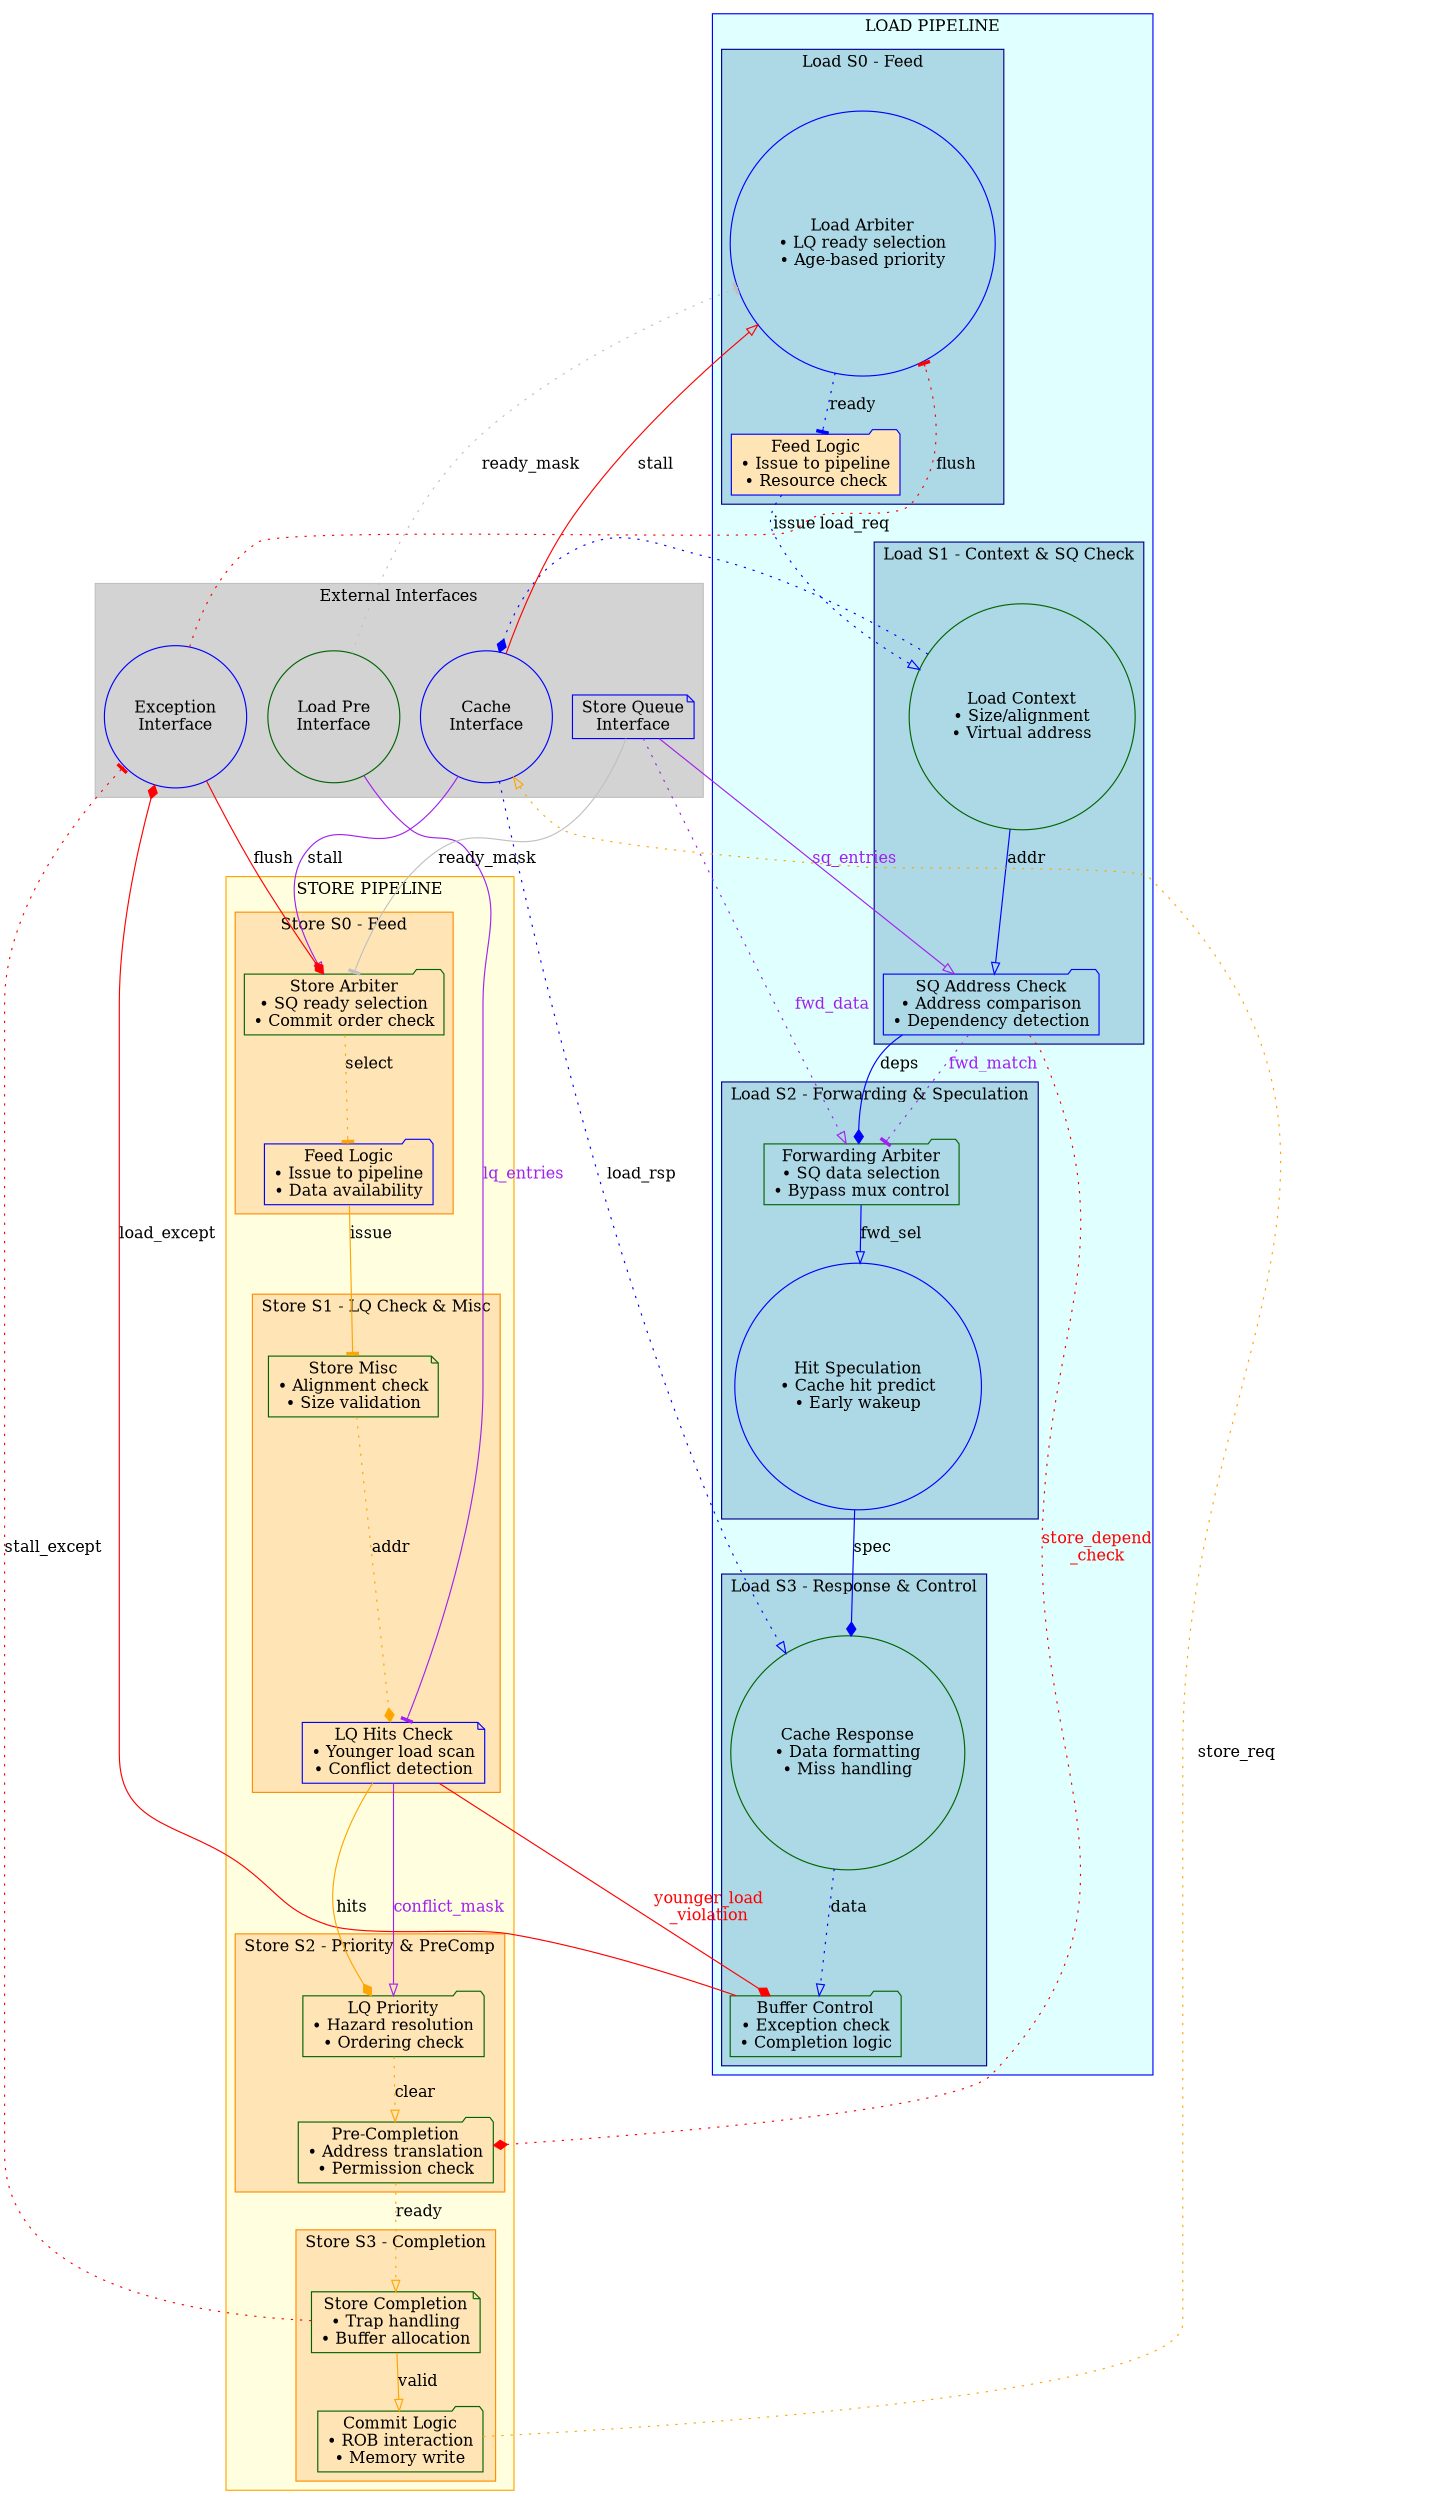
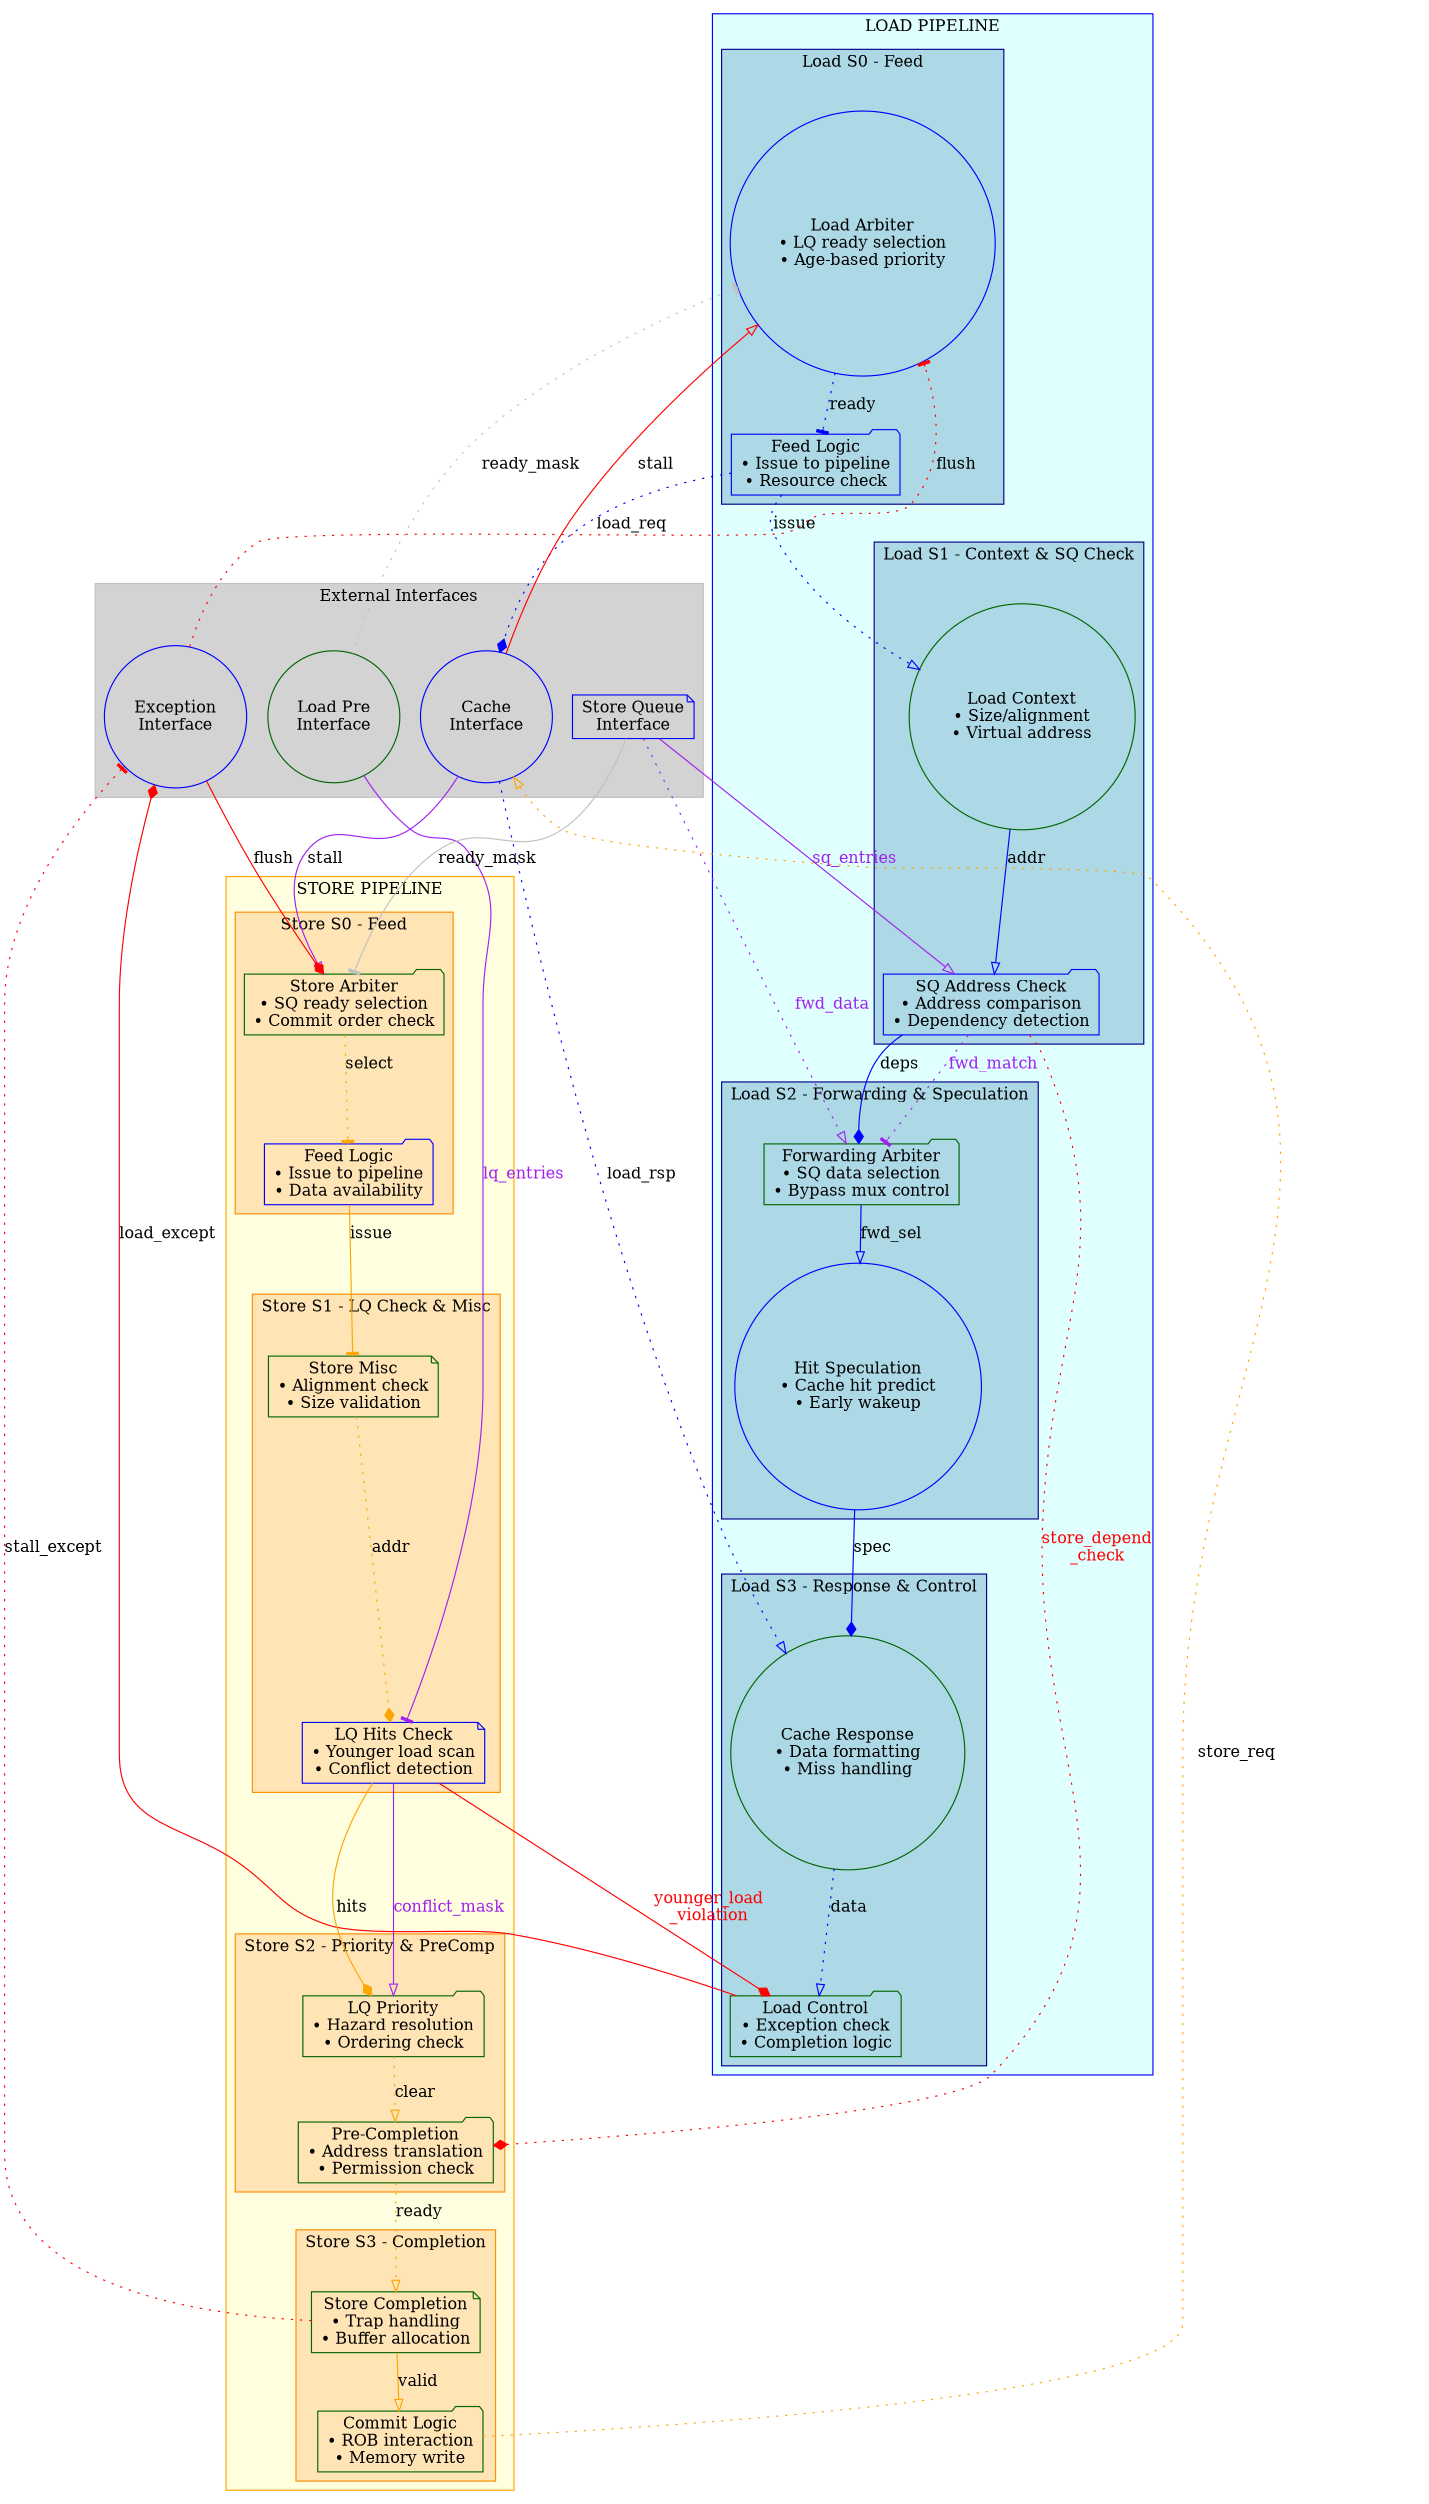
(816, 465) -> (816, 465)
(702, 555) -> (591, 521)
(816, 2026) -> (816, 2026)
